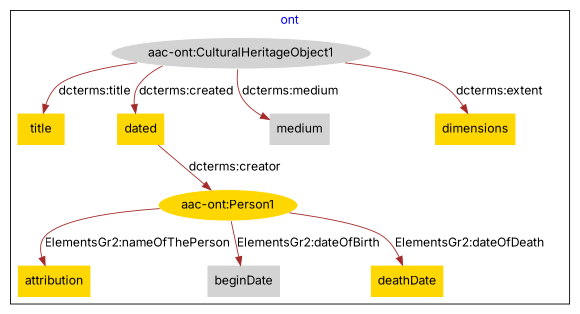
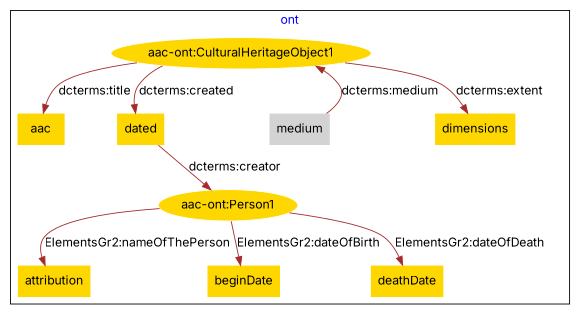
(241, 53) -> (241, 53)
(241, 97) -> (342, 91)
(41, 129) -> (41, 129)
(244, 281) -> (244, 281)
